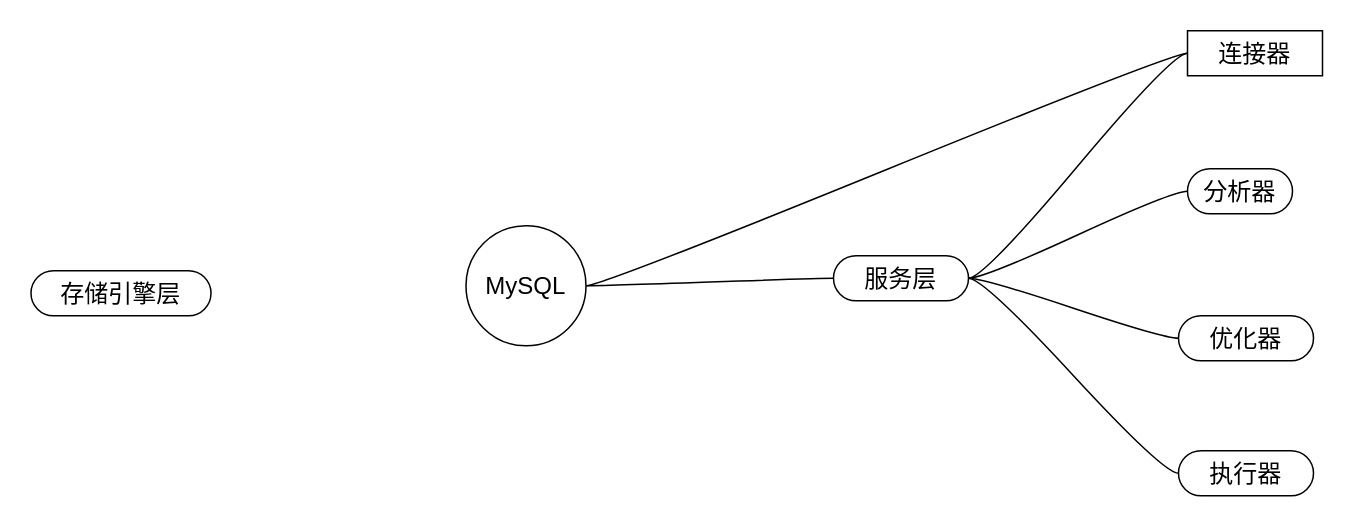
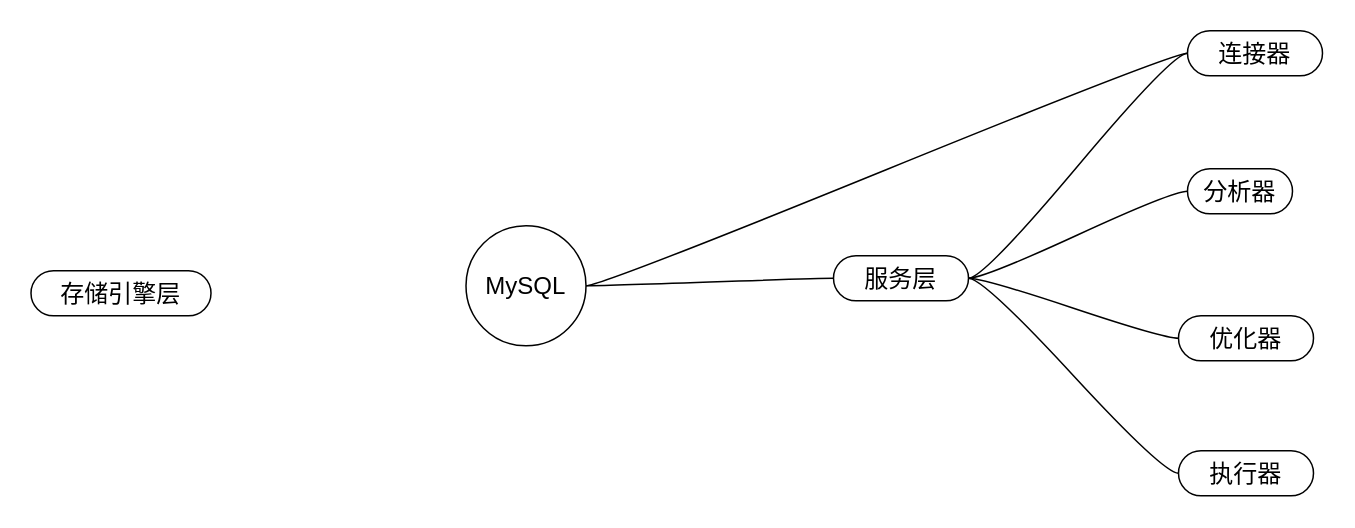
(1255, 53) -> (1255, 53)
